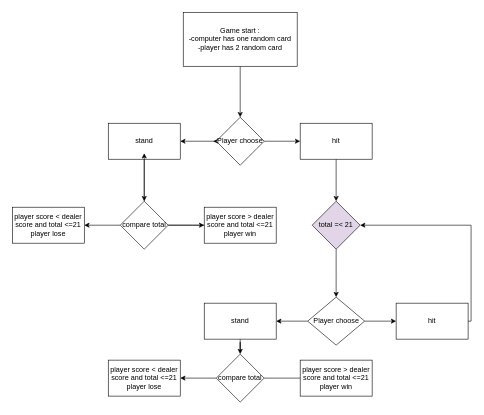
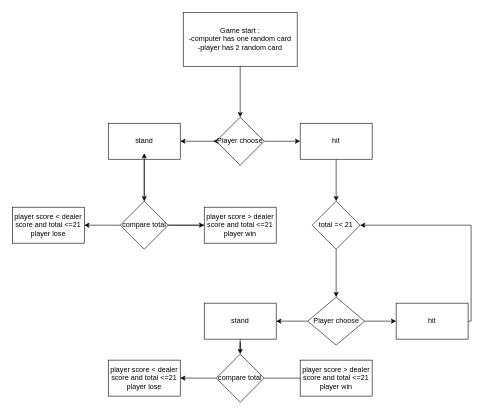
(336, 225) -> (336, 225)
